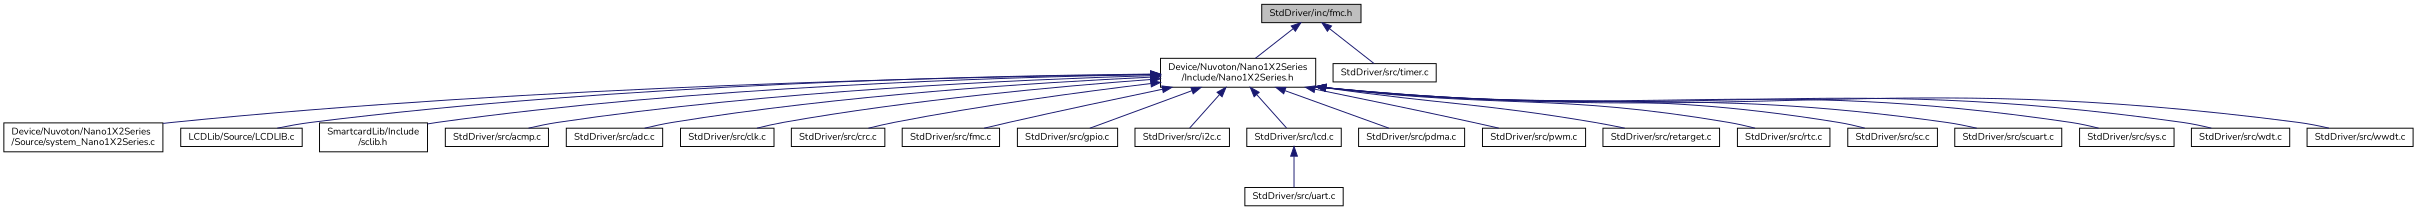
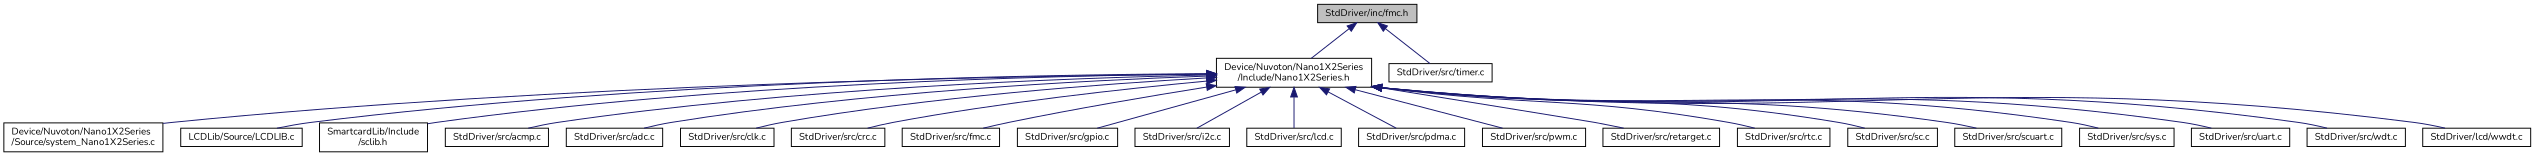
(2360, 137) -> (2477, 137)
(1294, 172) -> (1797, 100)
